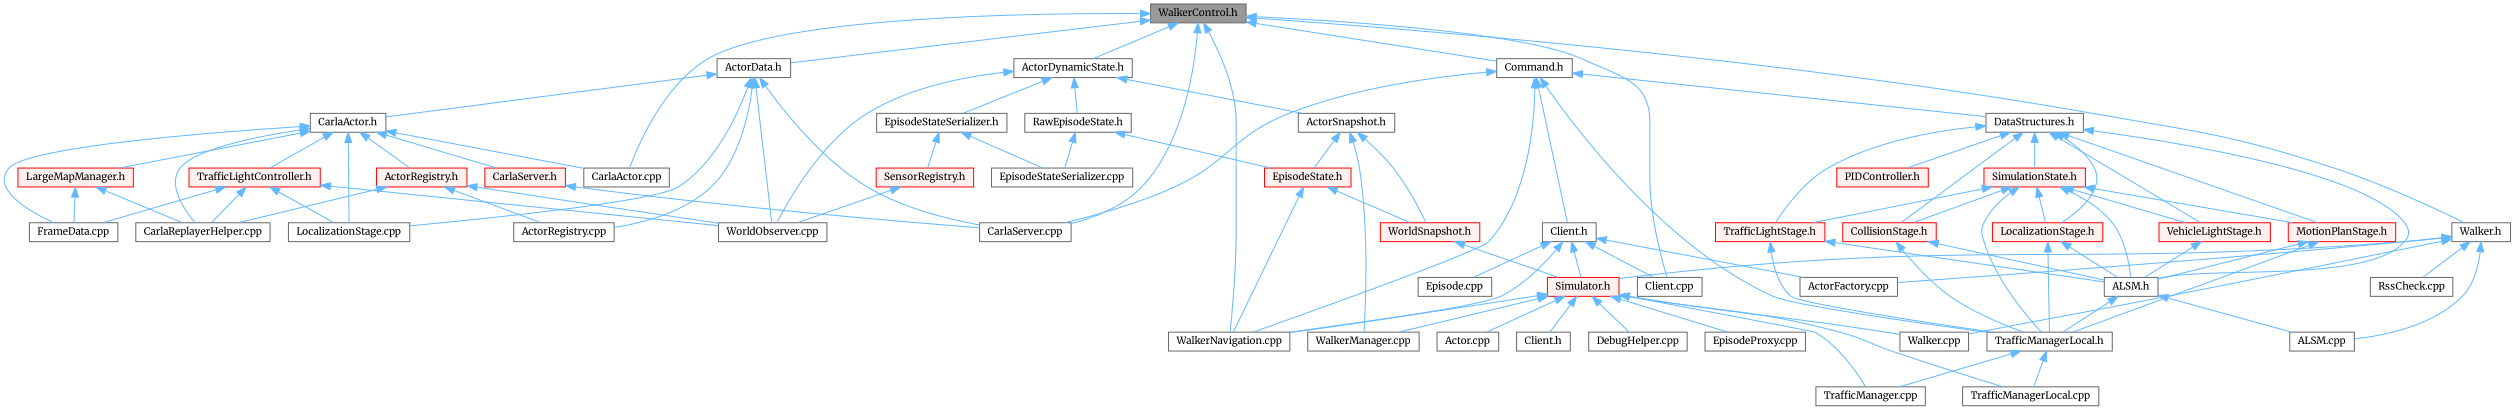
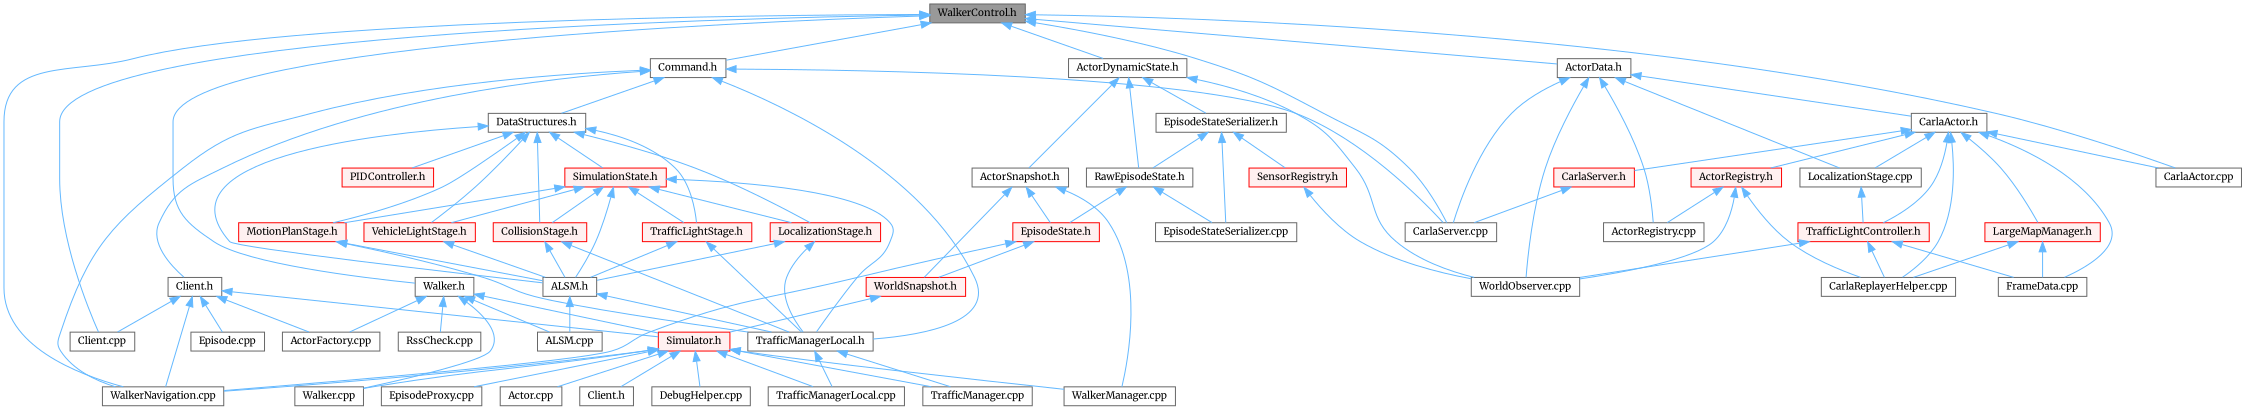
none -> (1176, 153)
(313, 211) -> (1862, 210)
